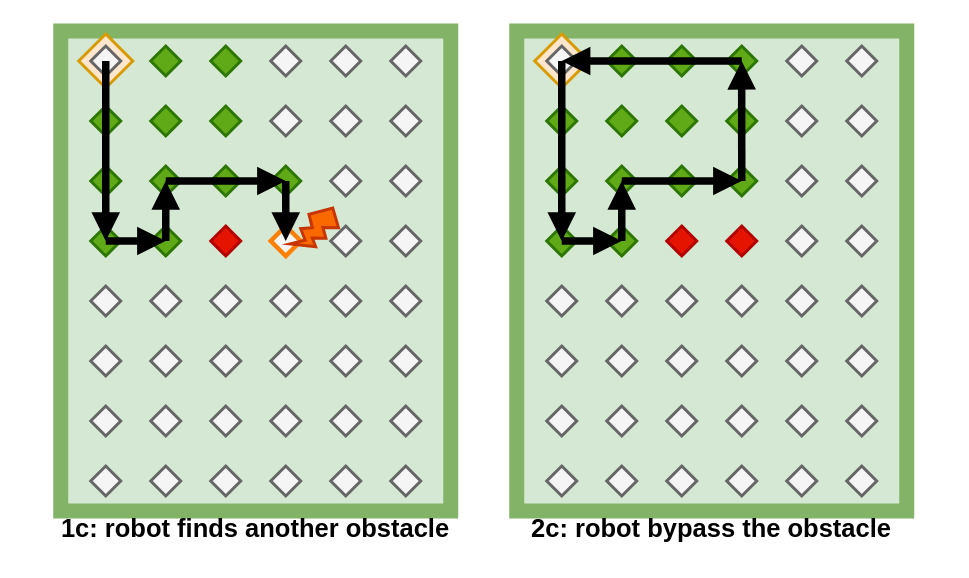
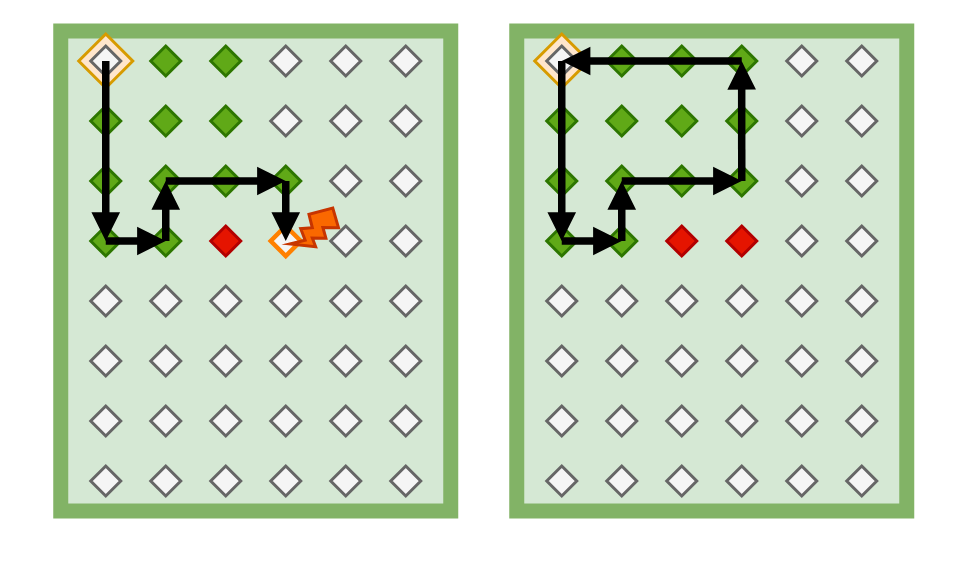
(256, 530) -> none
(712, 530) -> none
